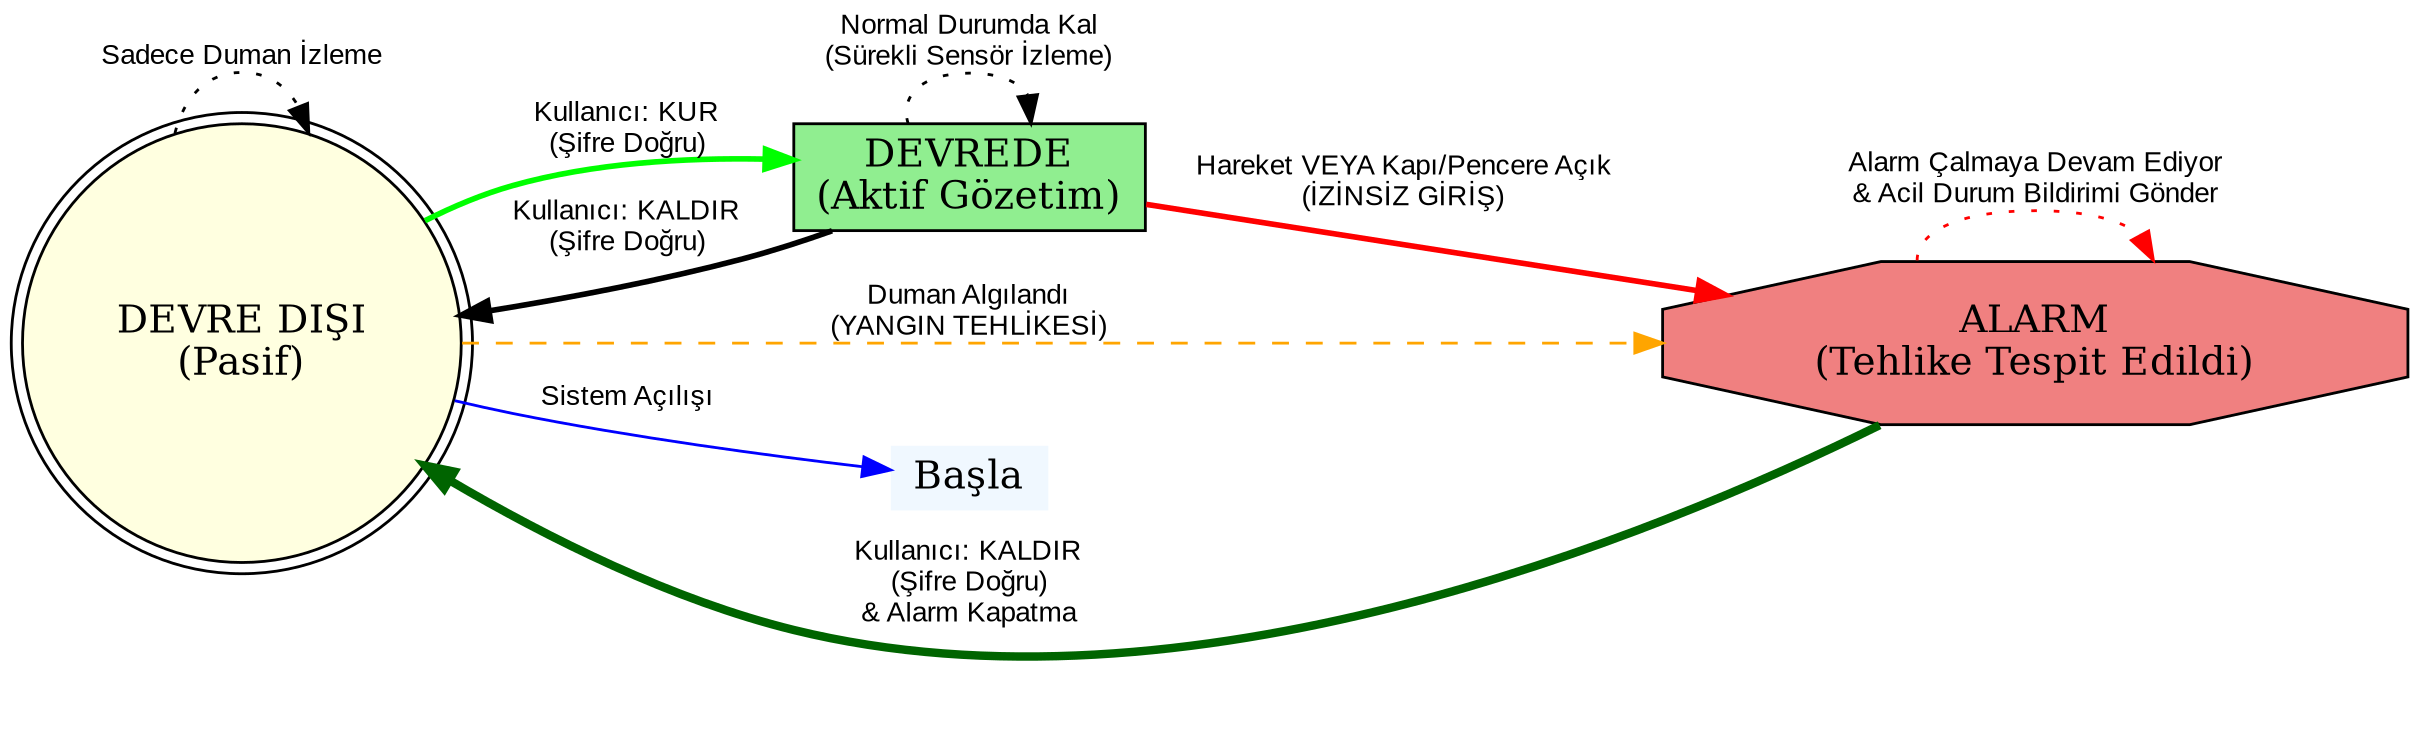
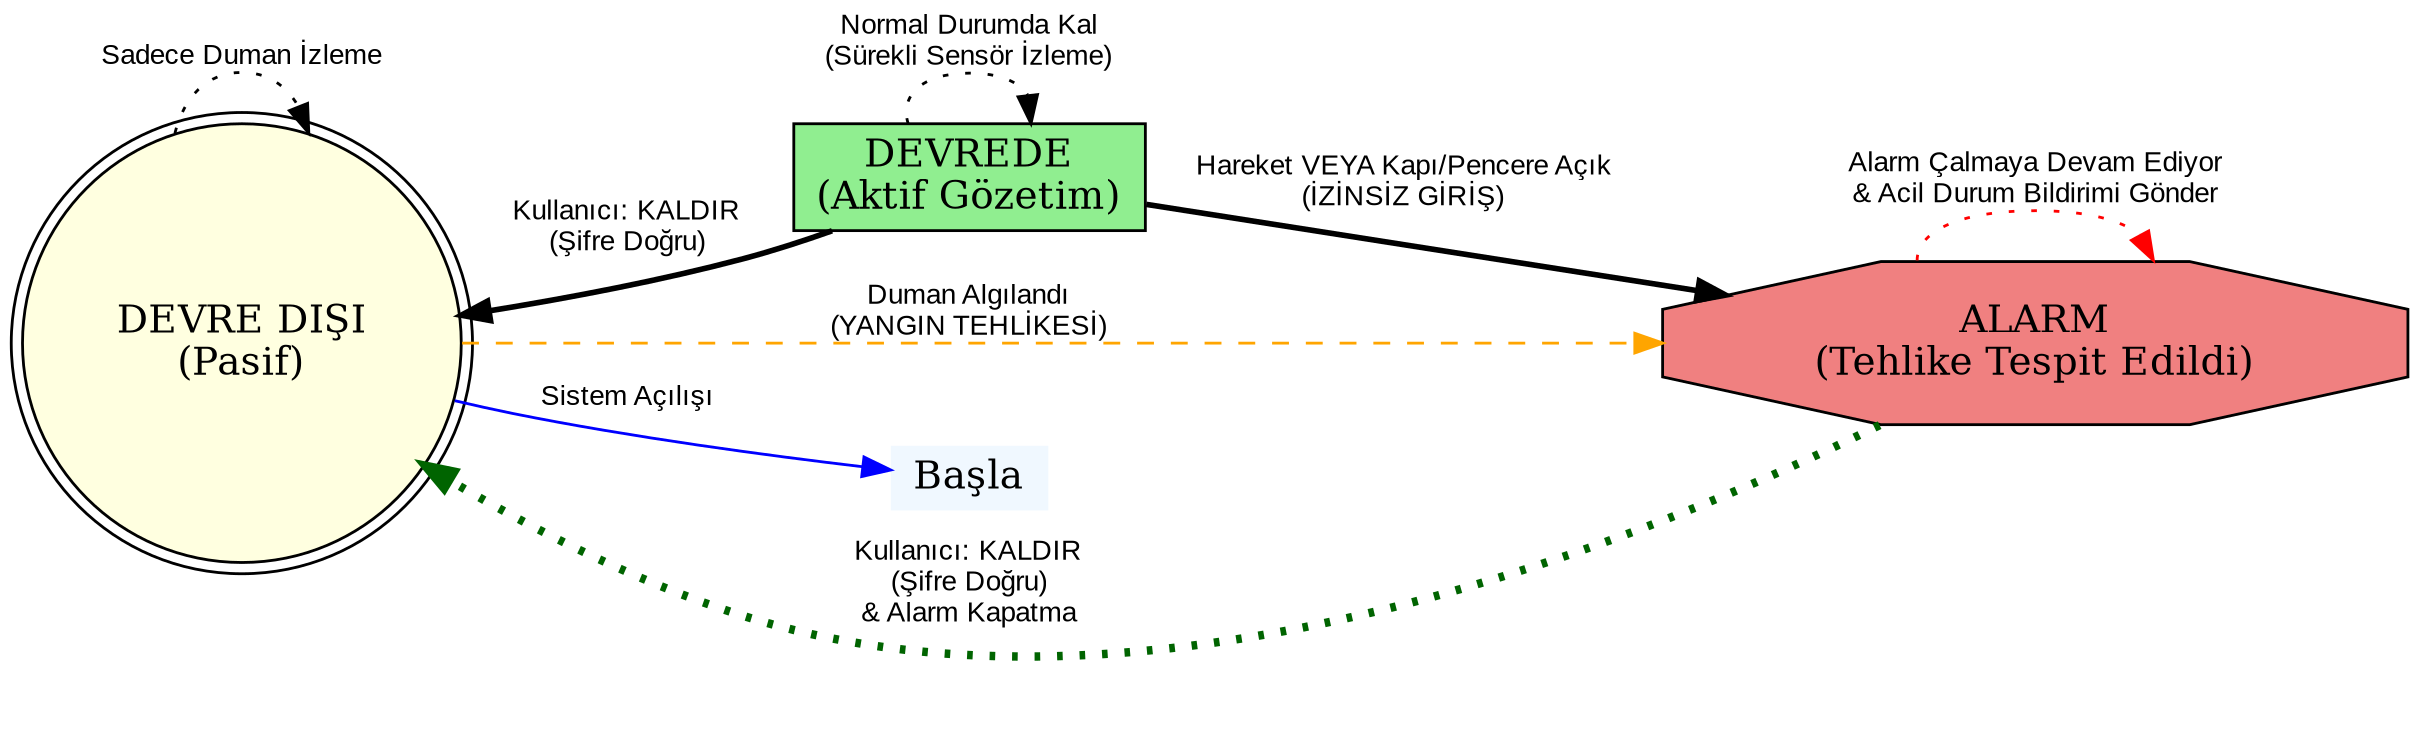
(591, 169) -> none
(1422, 248) -> (1422, 248)
(1166, 647) -> (1166, 647)
